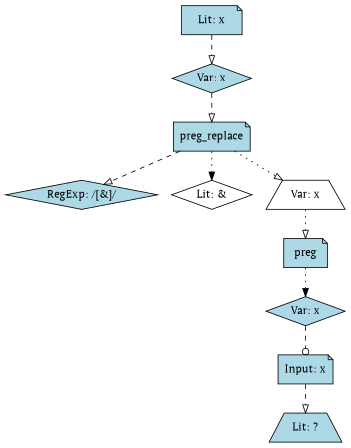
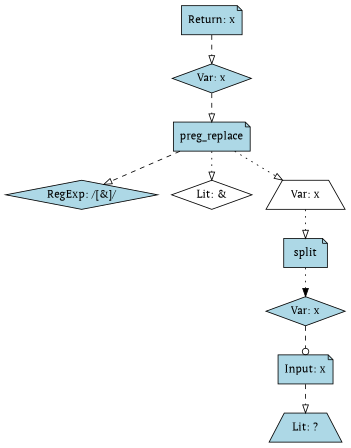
(212, 20) -> (212, 20)
(212, 162) -> (212, 162)
(306, 253) -> (306, 253)
